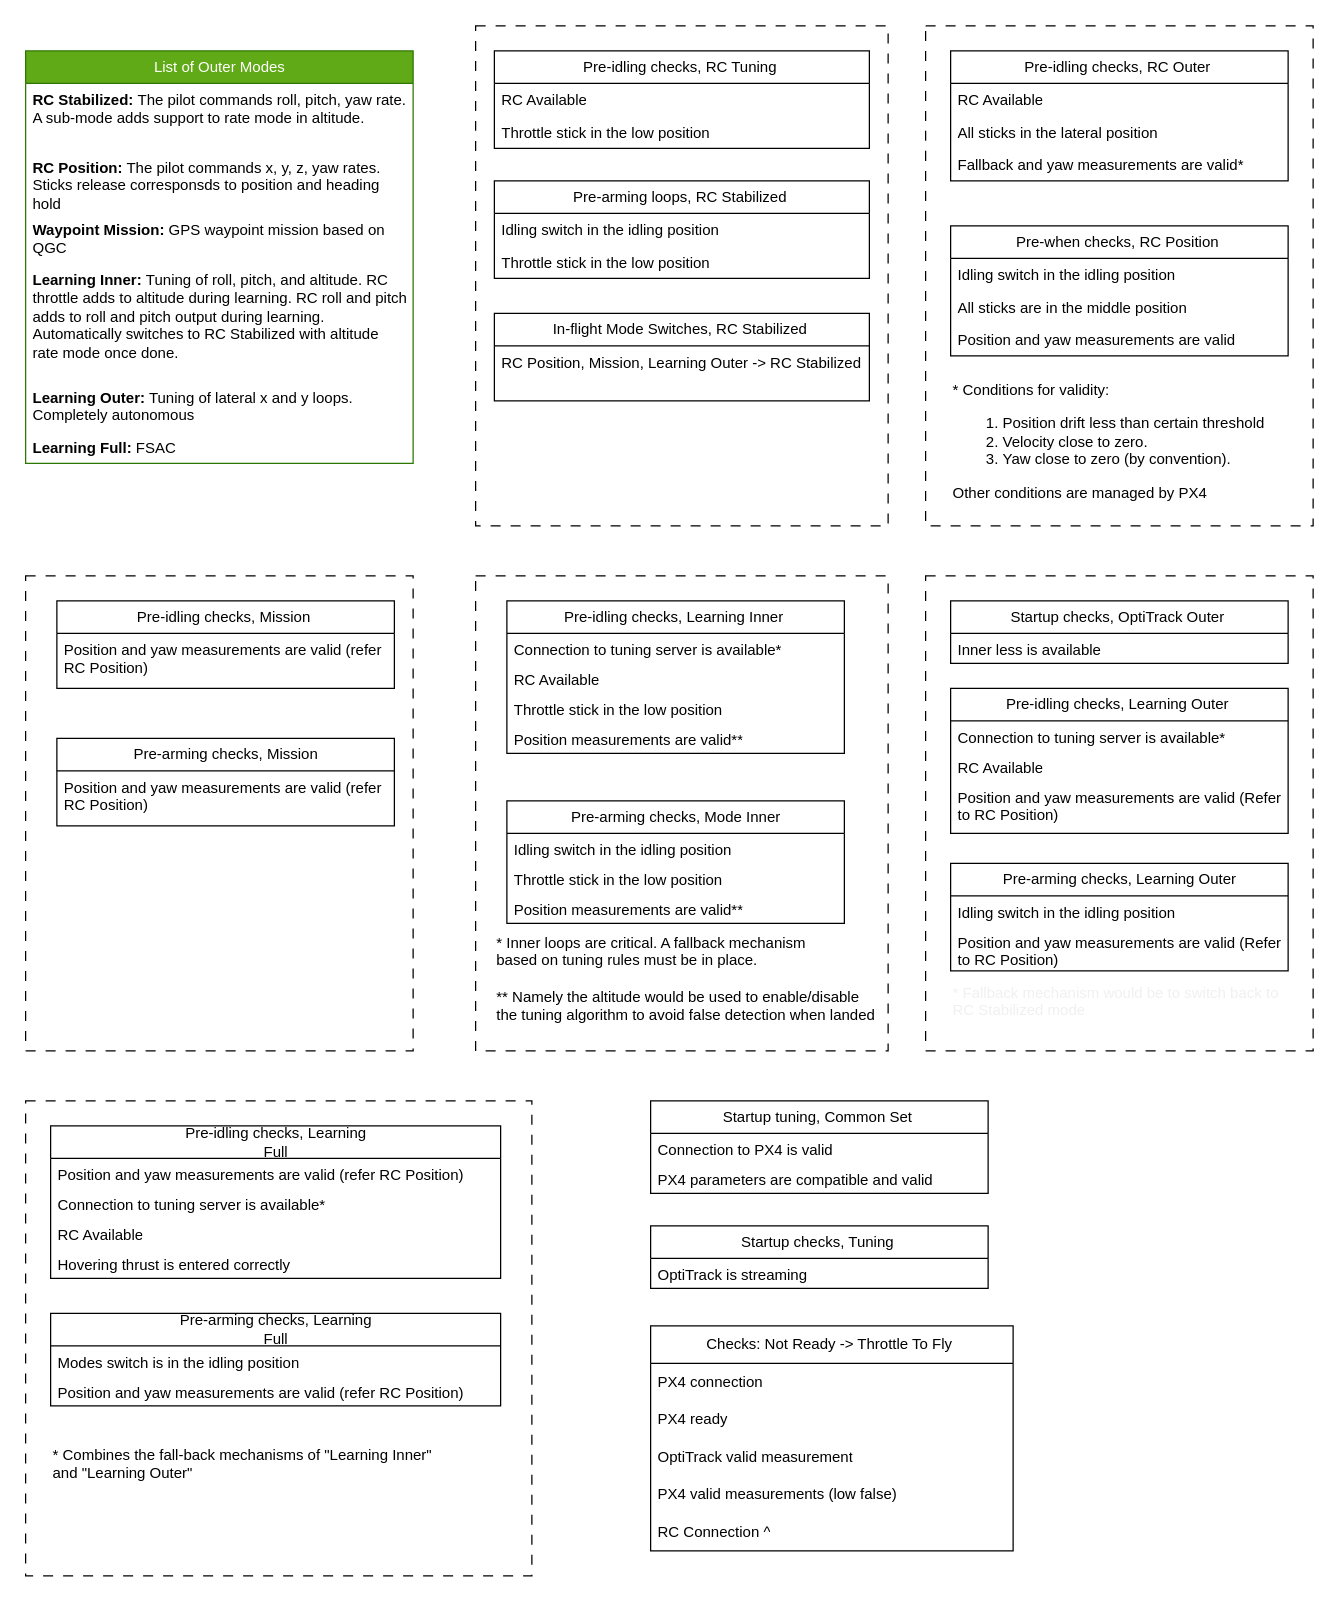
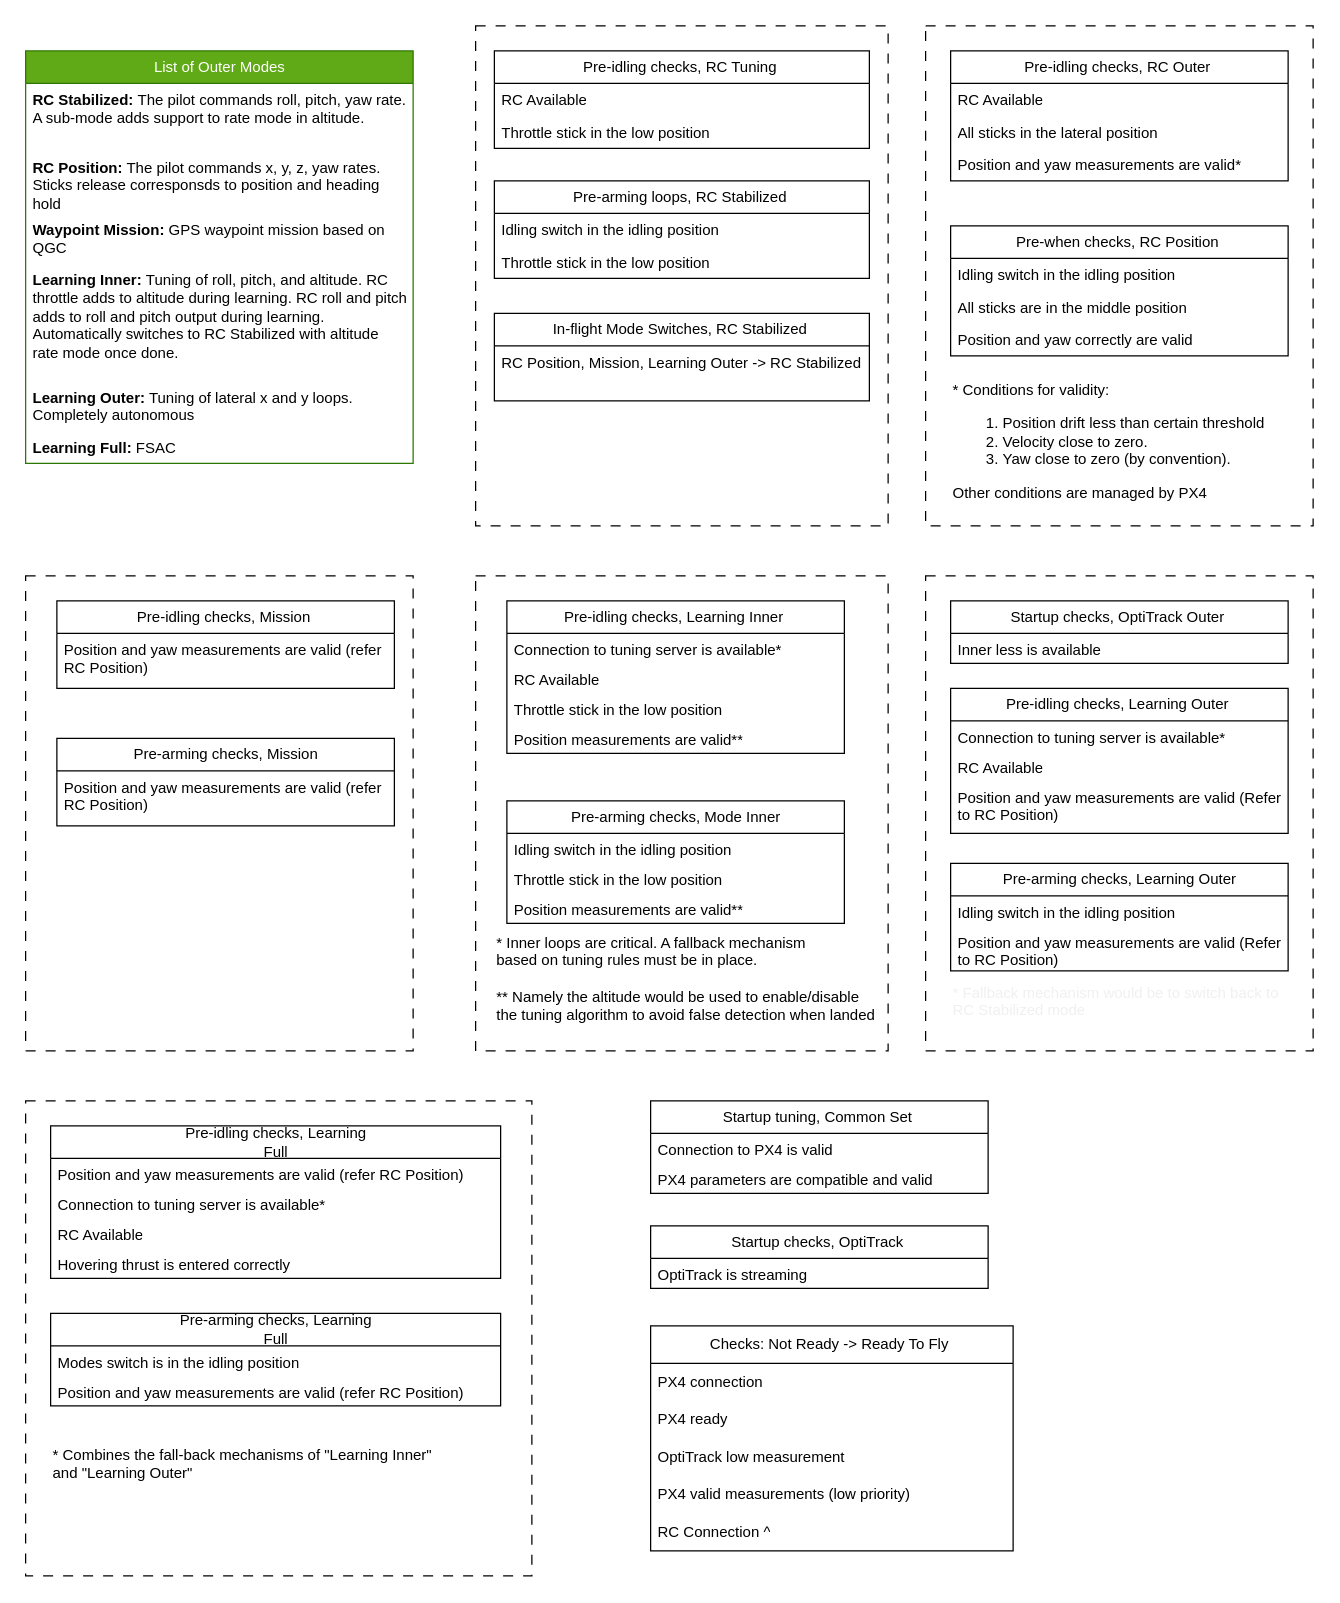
(1109, 166) -> (1109, 166)
(1104, 341) -> (1090, 341)
(820, 1242) -> (820, 1242)
(832, 1344) -> (832, 1344)
(762, 1457) -> (755, 1457)
(785, 1494) -> (796, 1494)
